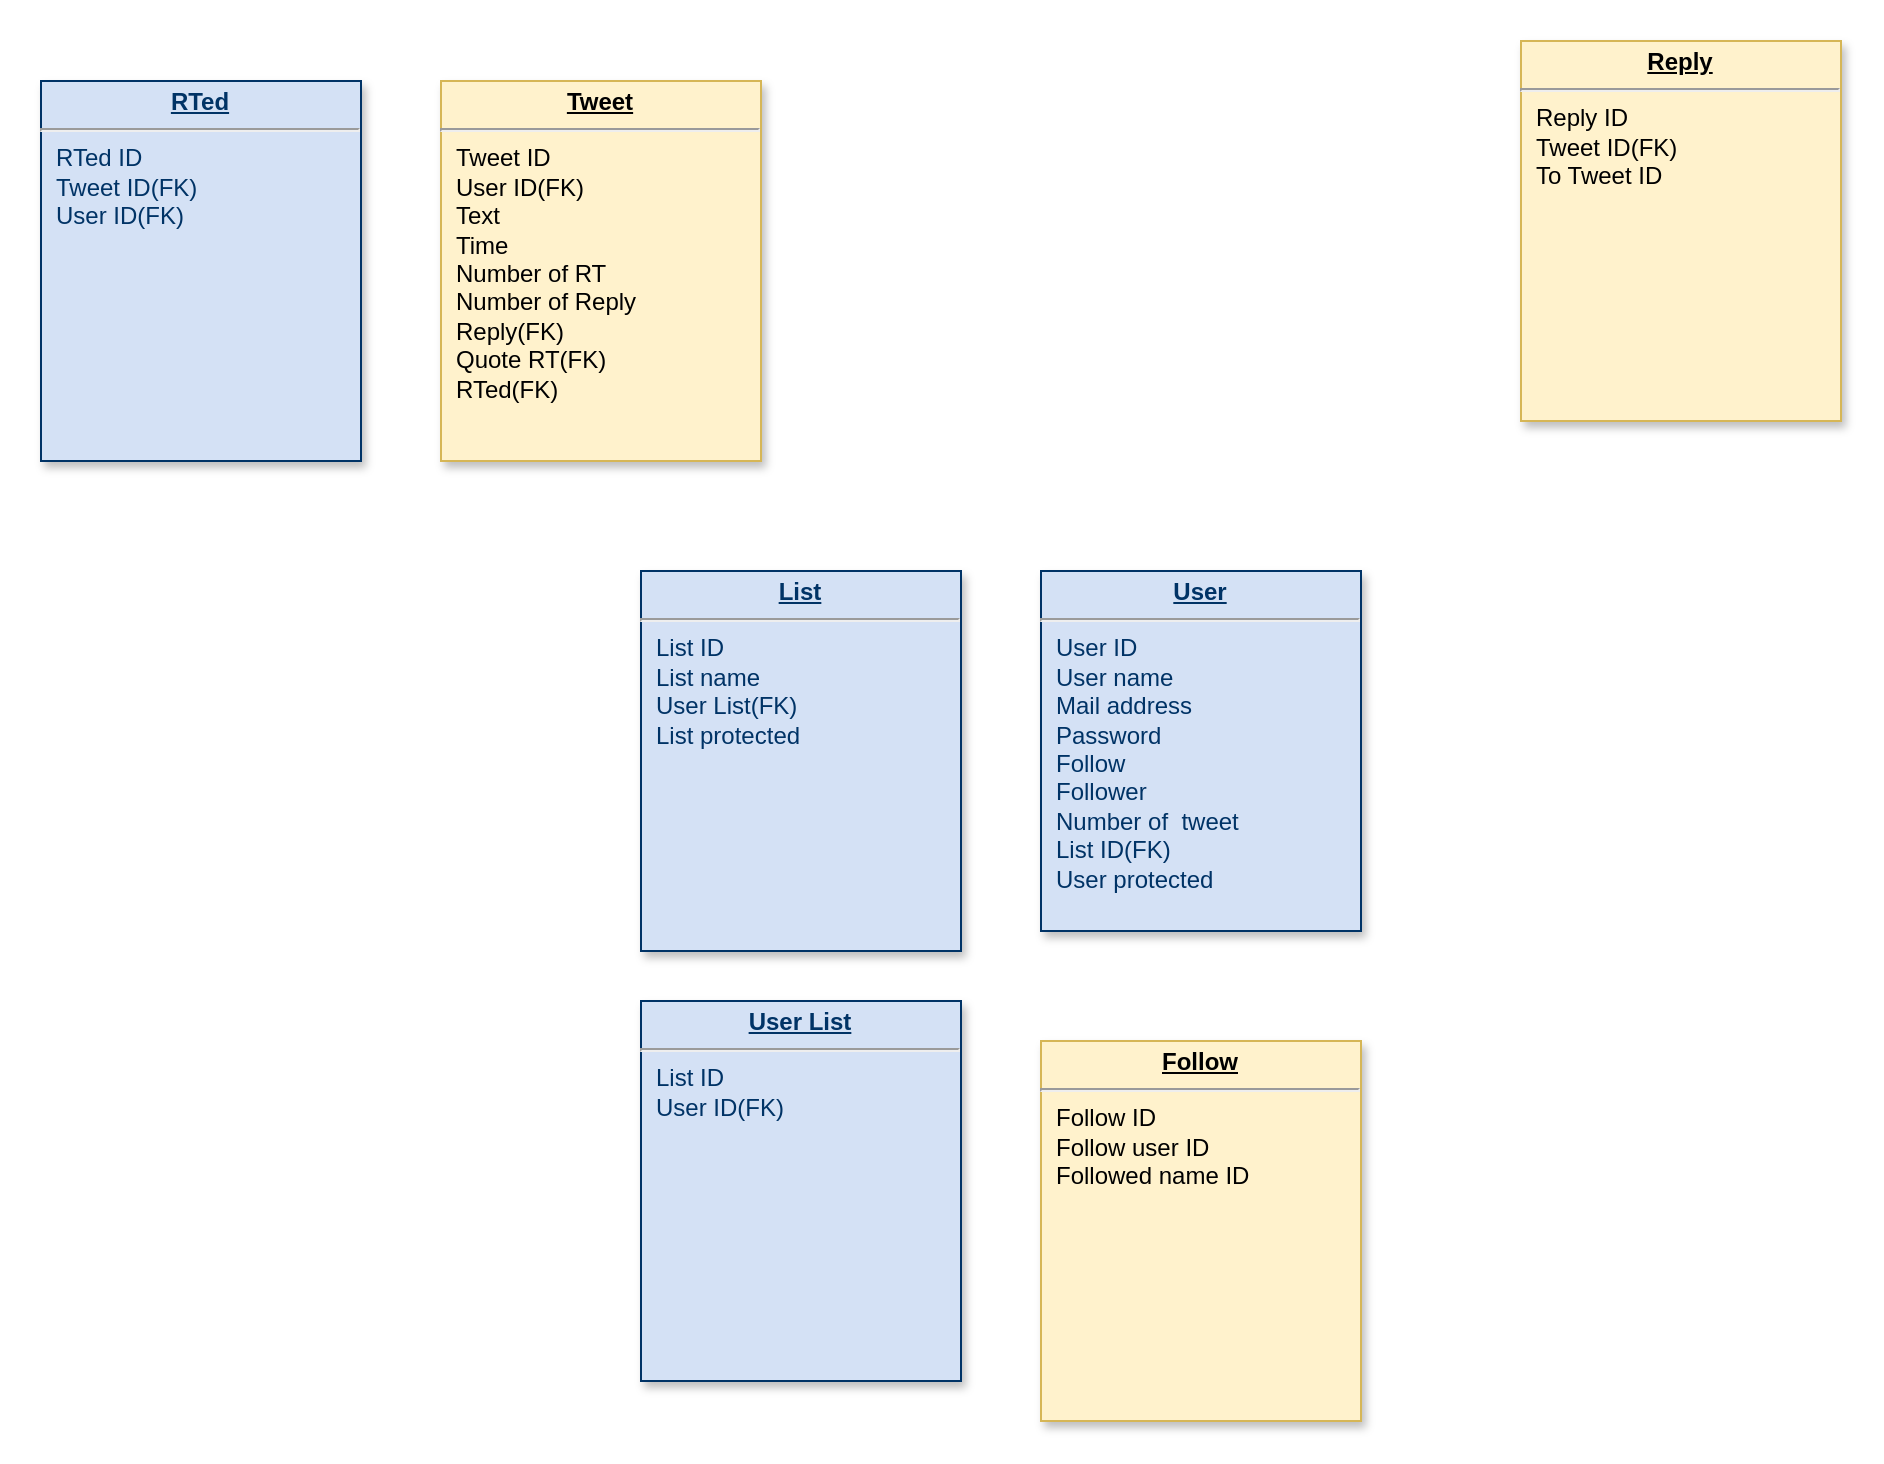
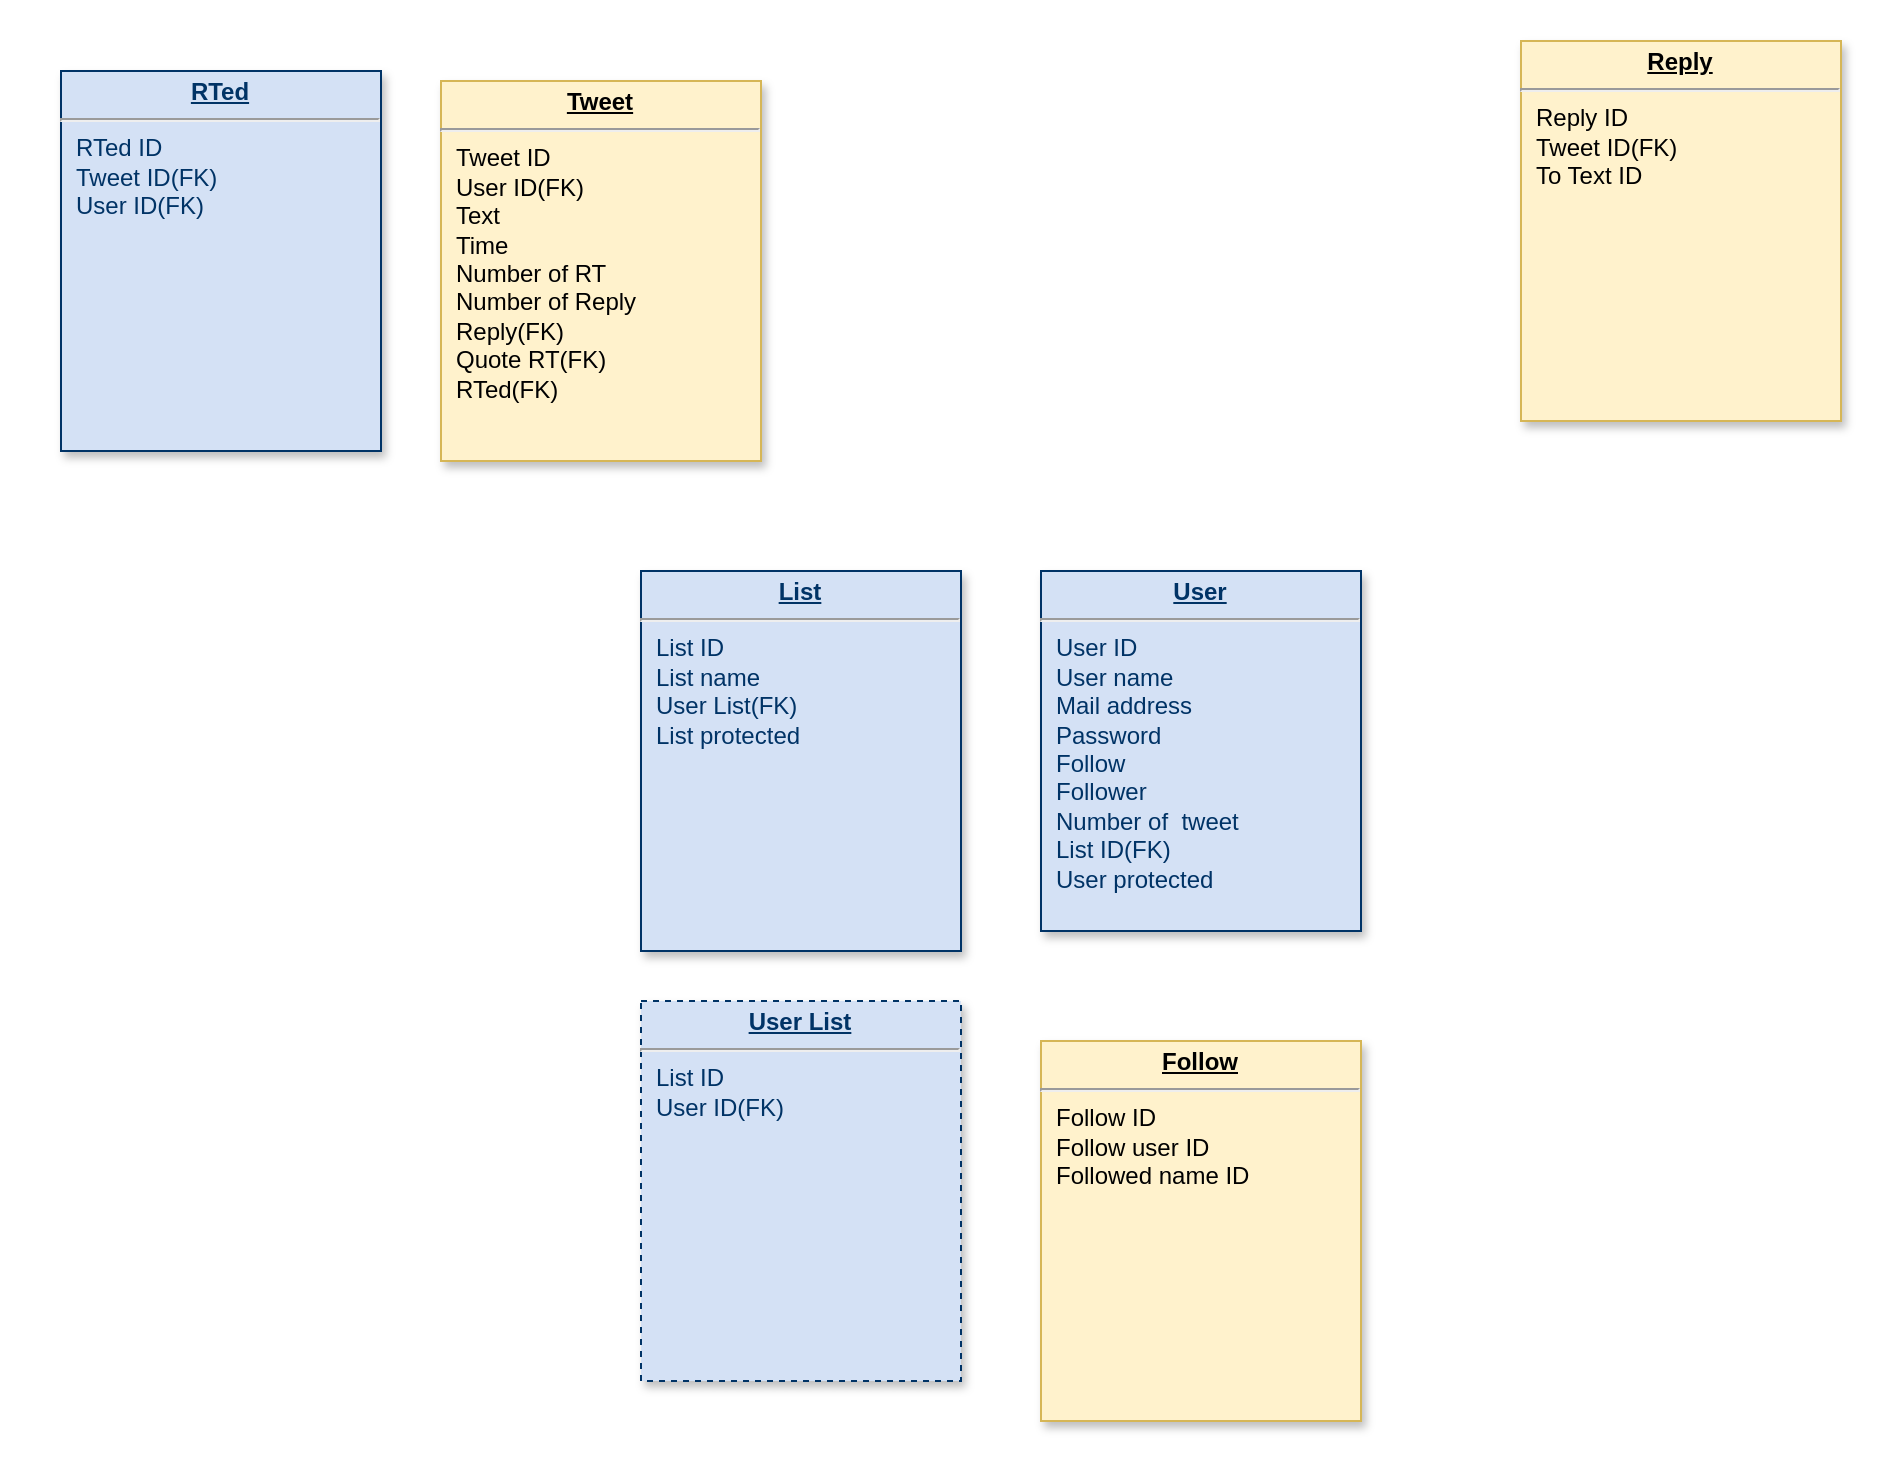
(1599, 99) -> (1599, 99)
(201, 271) -> (221, 261)
(801, 1191) -> (801, 1191)
